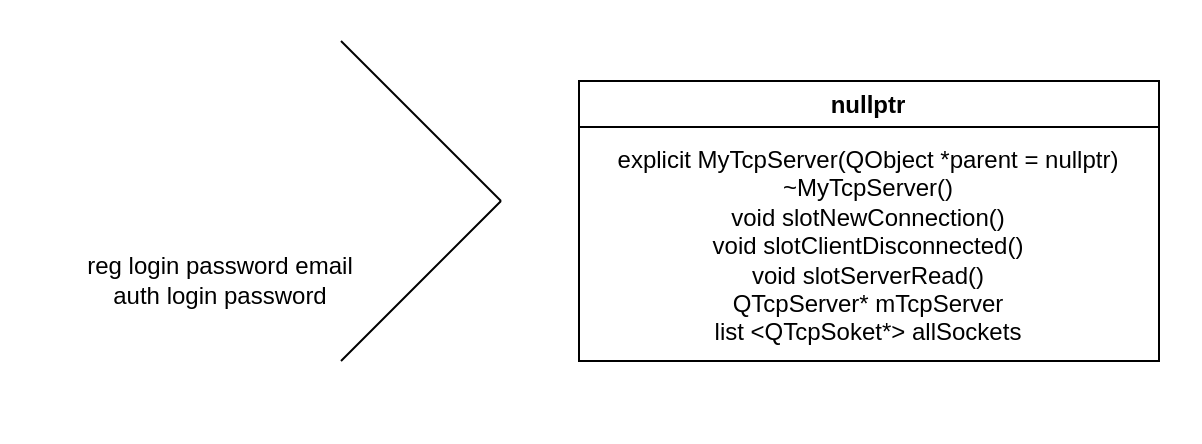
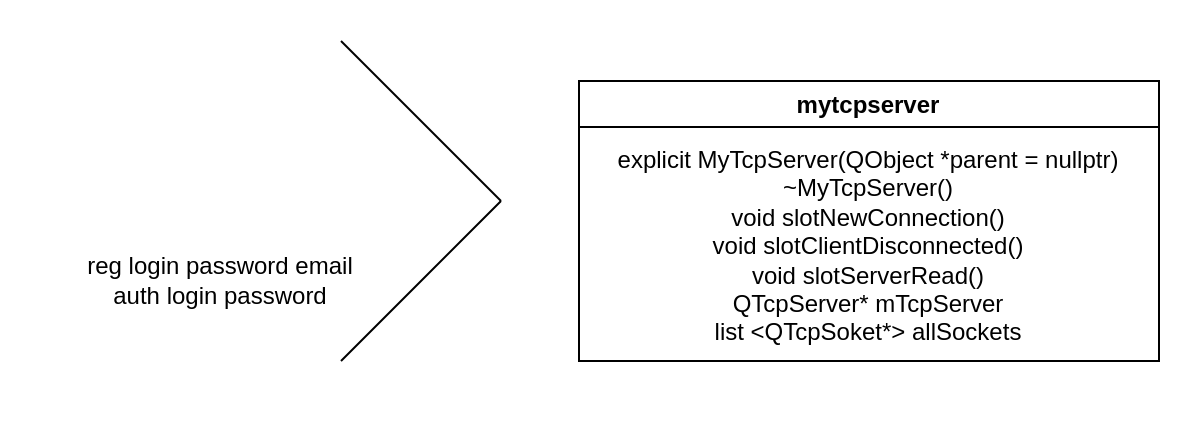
(868, 105) -> (868, 105)
